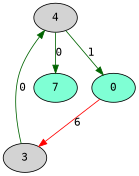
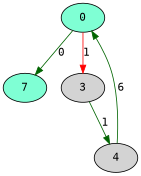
(56, 49) -> (57, 50)
(91, 53) -> (121, 88)
(23, 88) -> (105, 123)
(78, 123) -> (87, 53)
